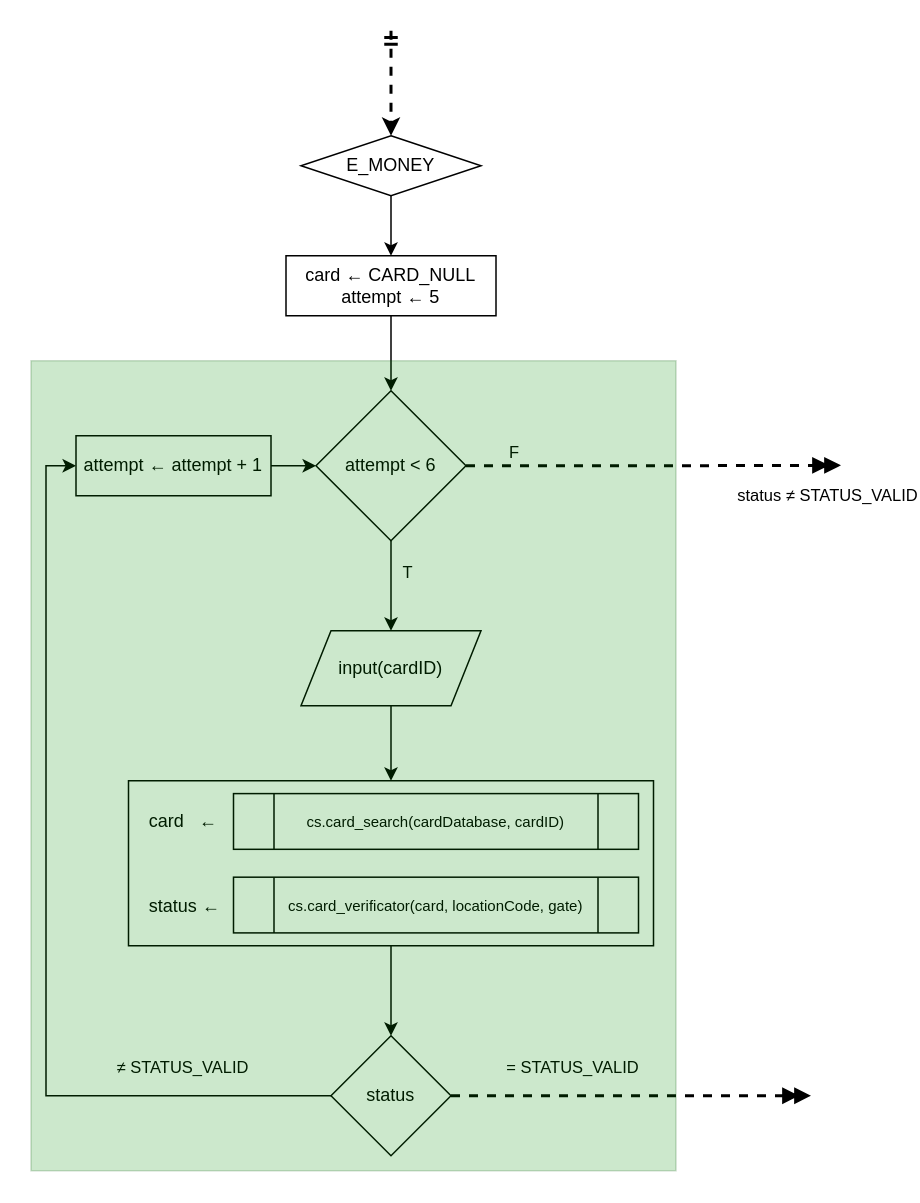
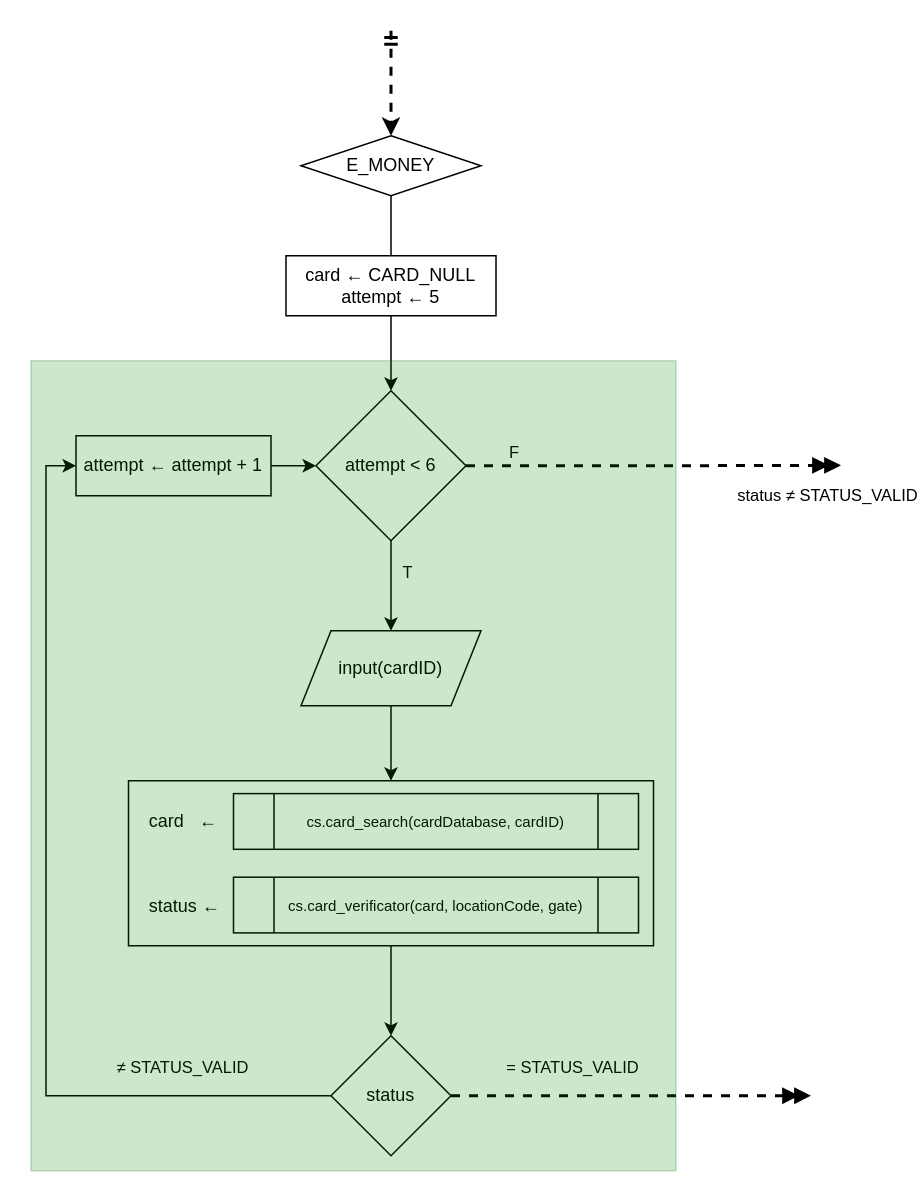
(391, 244) -> (391, 248)
